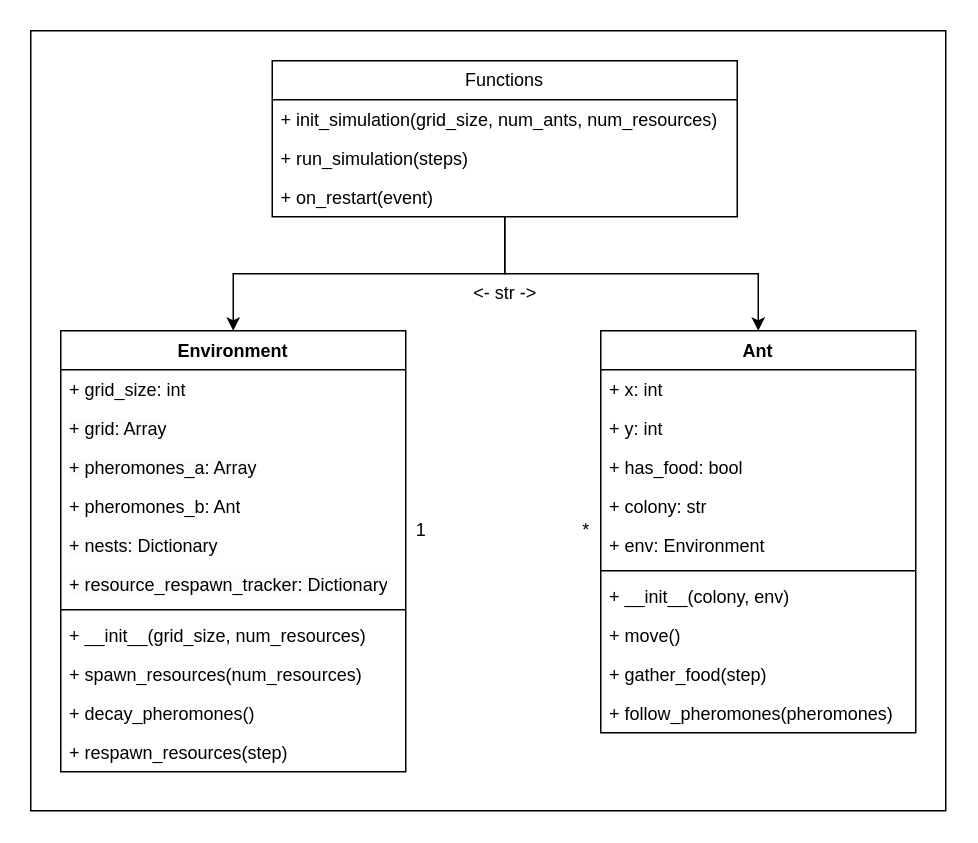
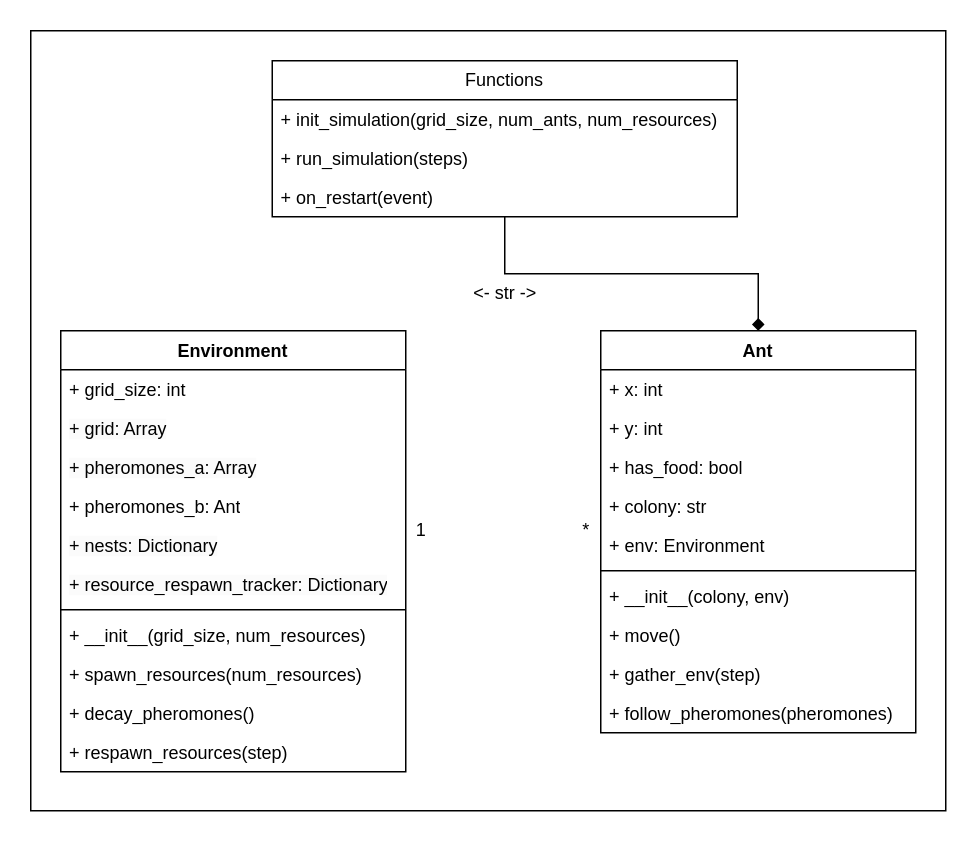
(344, 274) -> none
(758, 319) -> (758, 318)
(703, 676) -> (698, 676)
